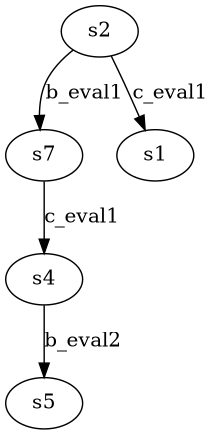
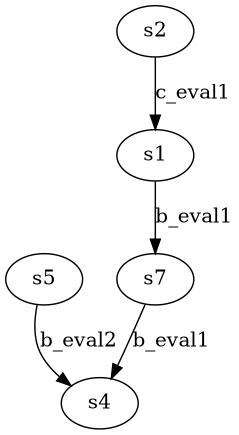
(48, 78) -> (155, 210)
(82, 217) -> (172, 341)
(44, 334) -> (37, 344)
